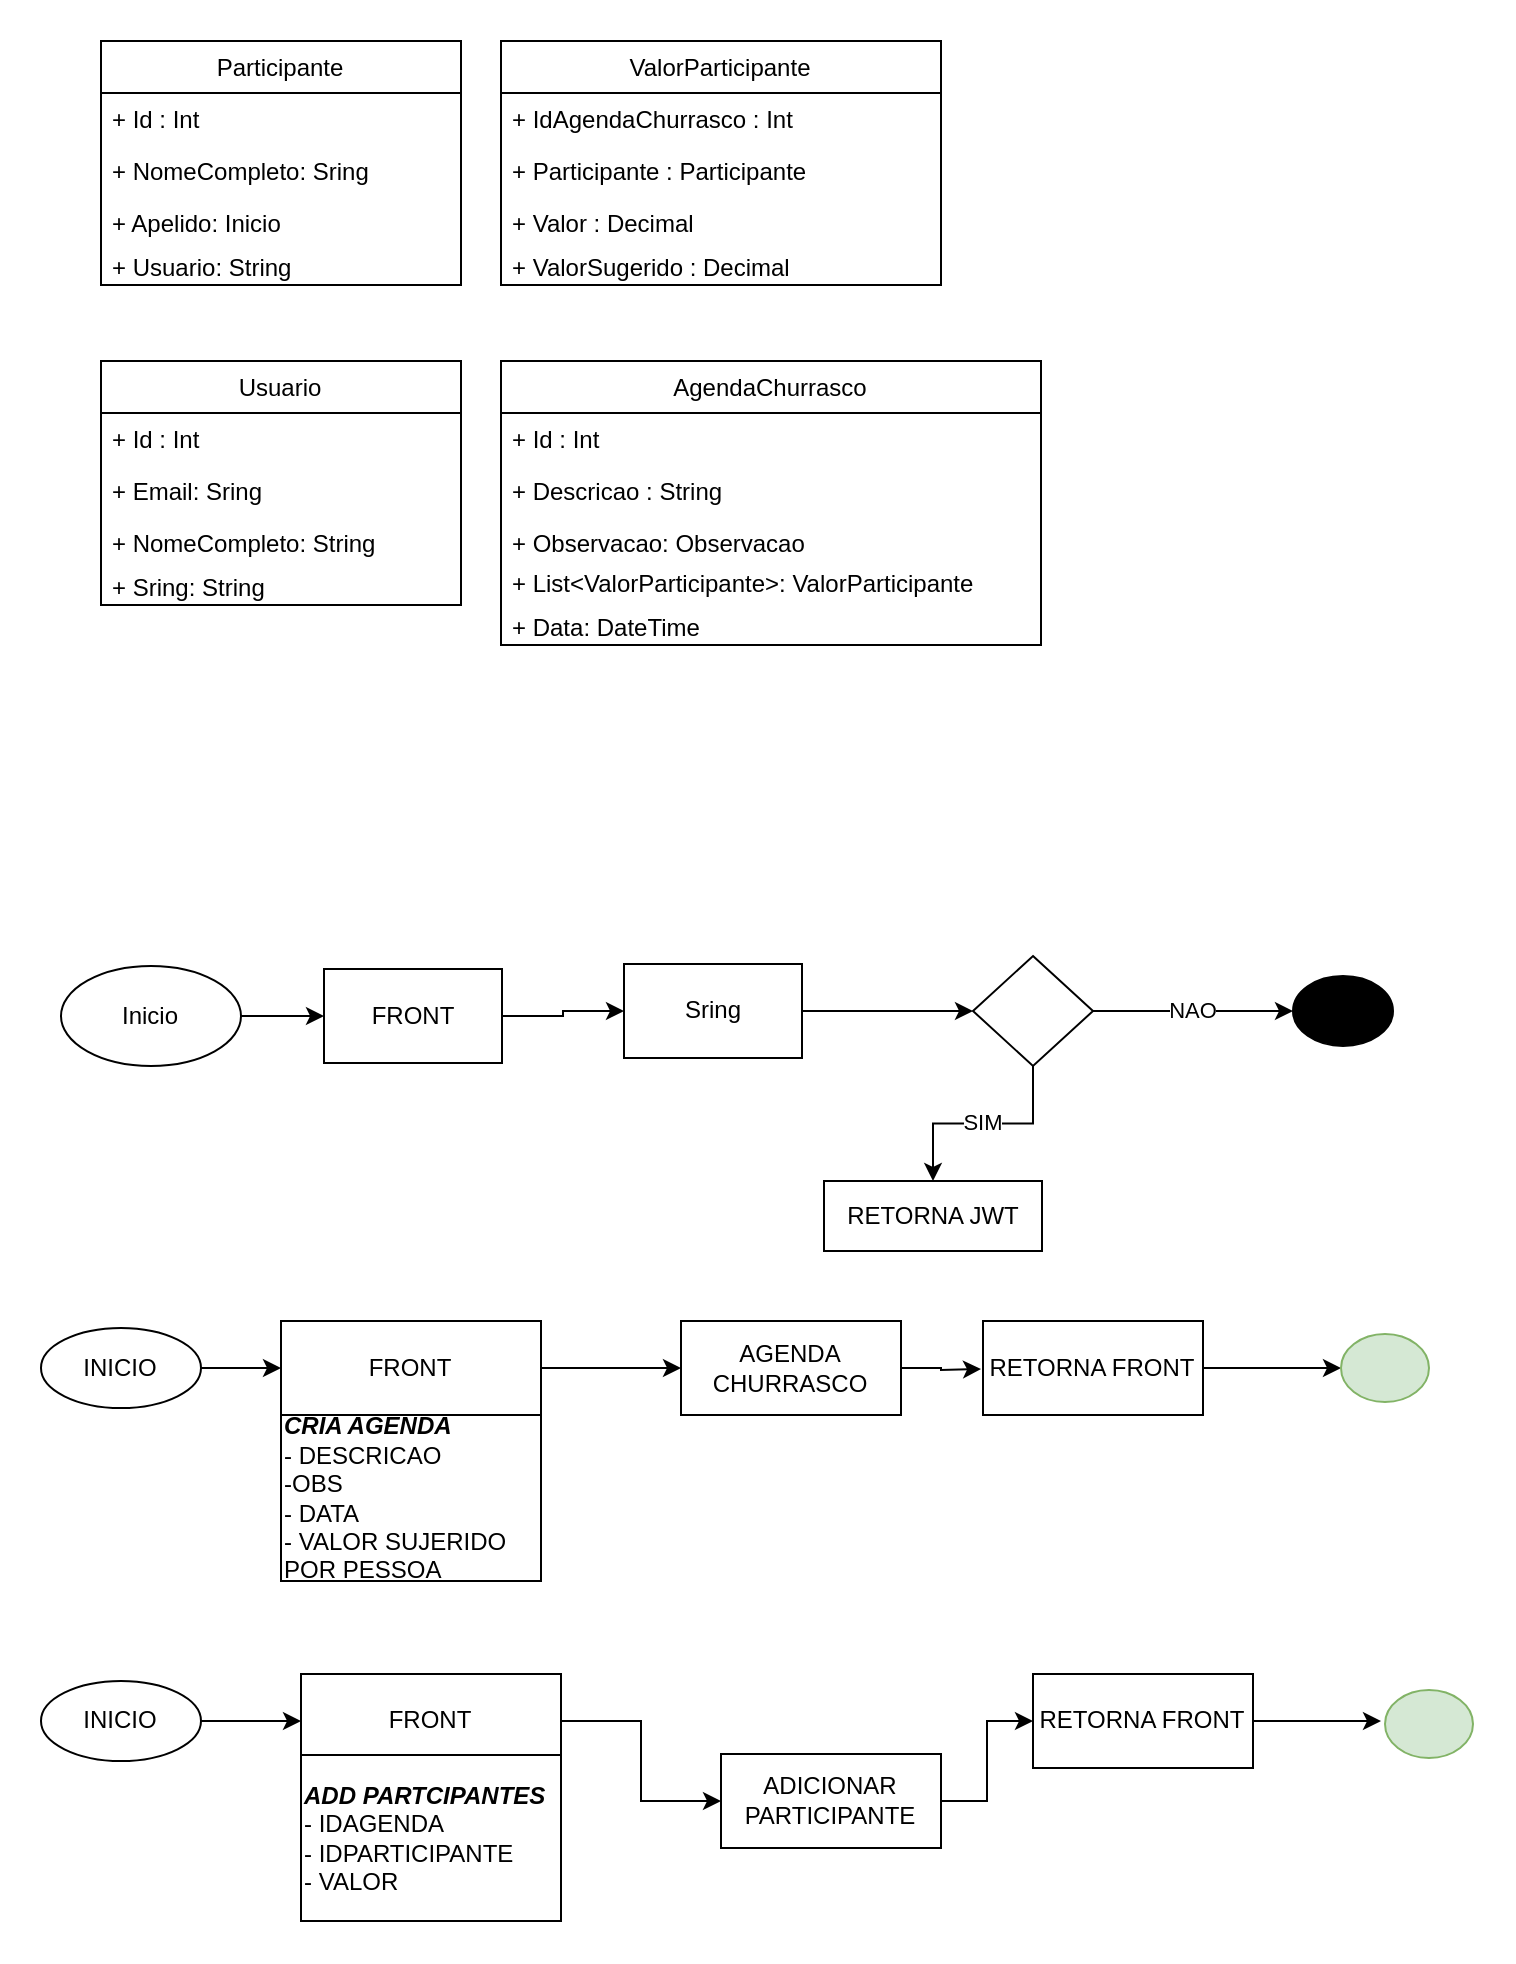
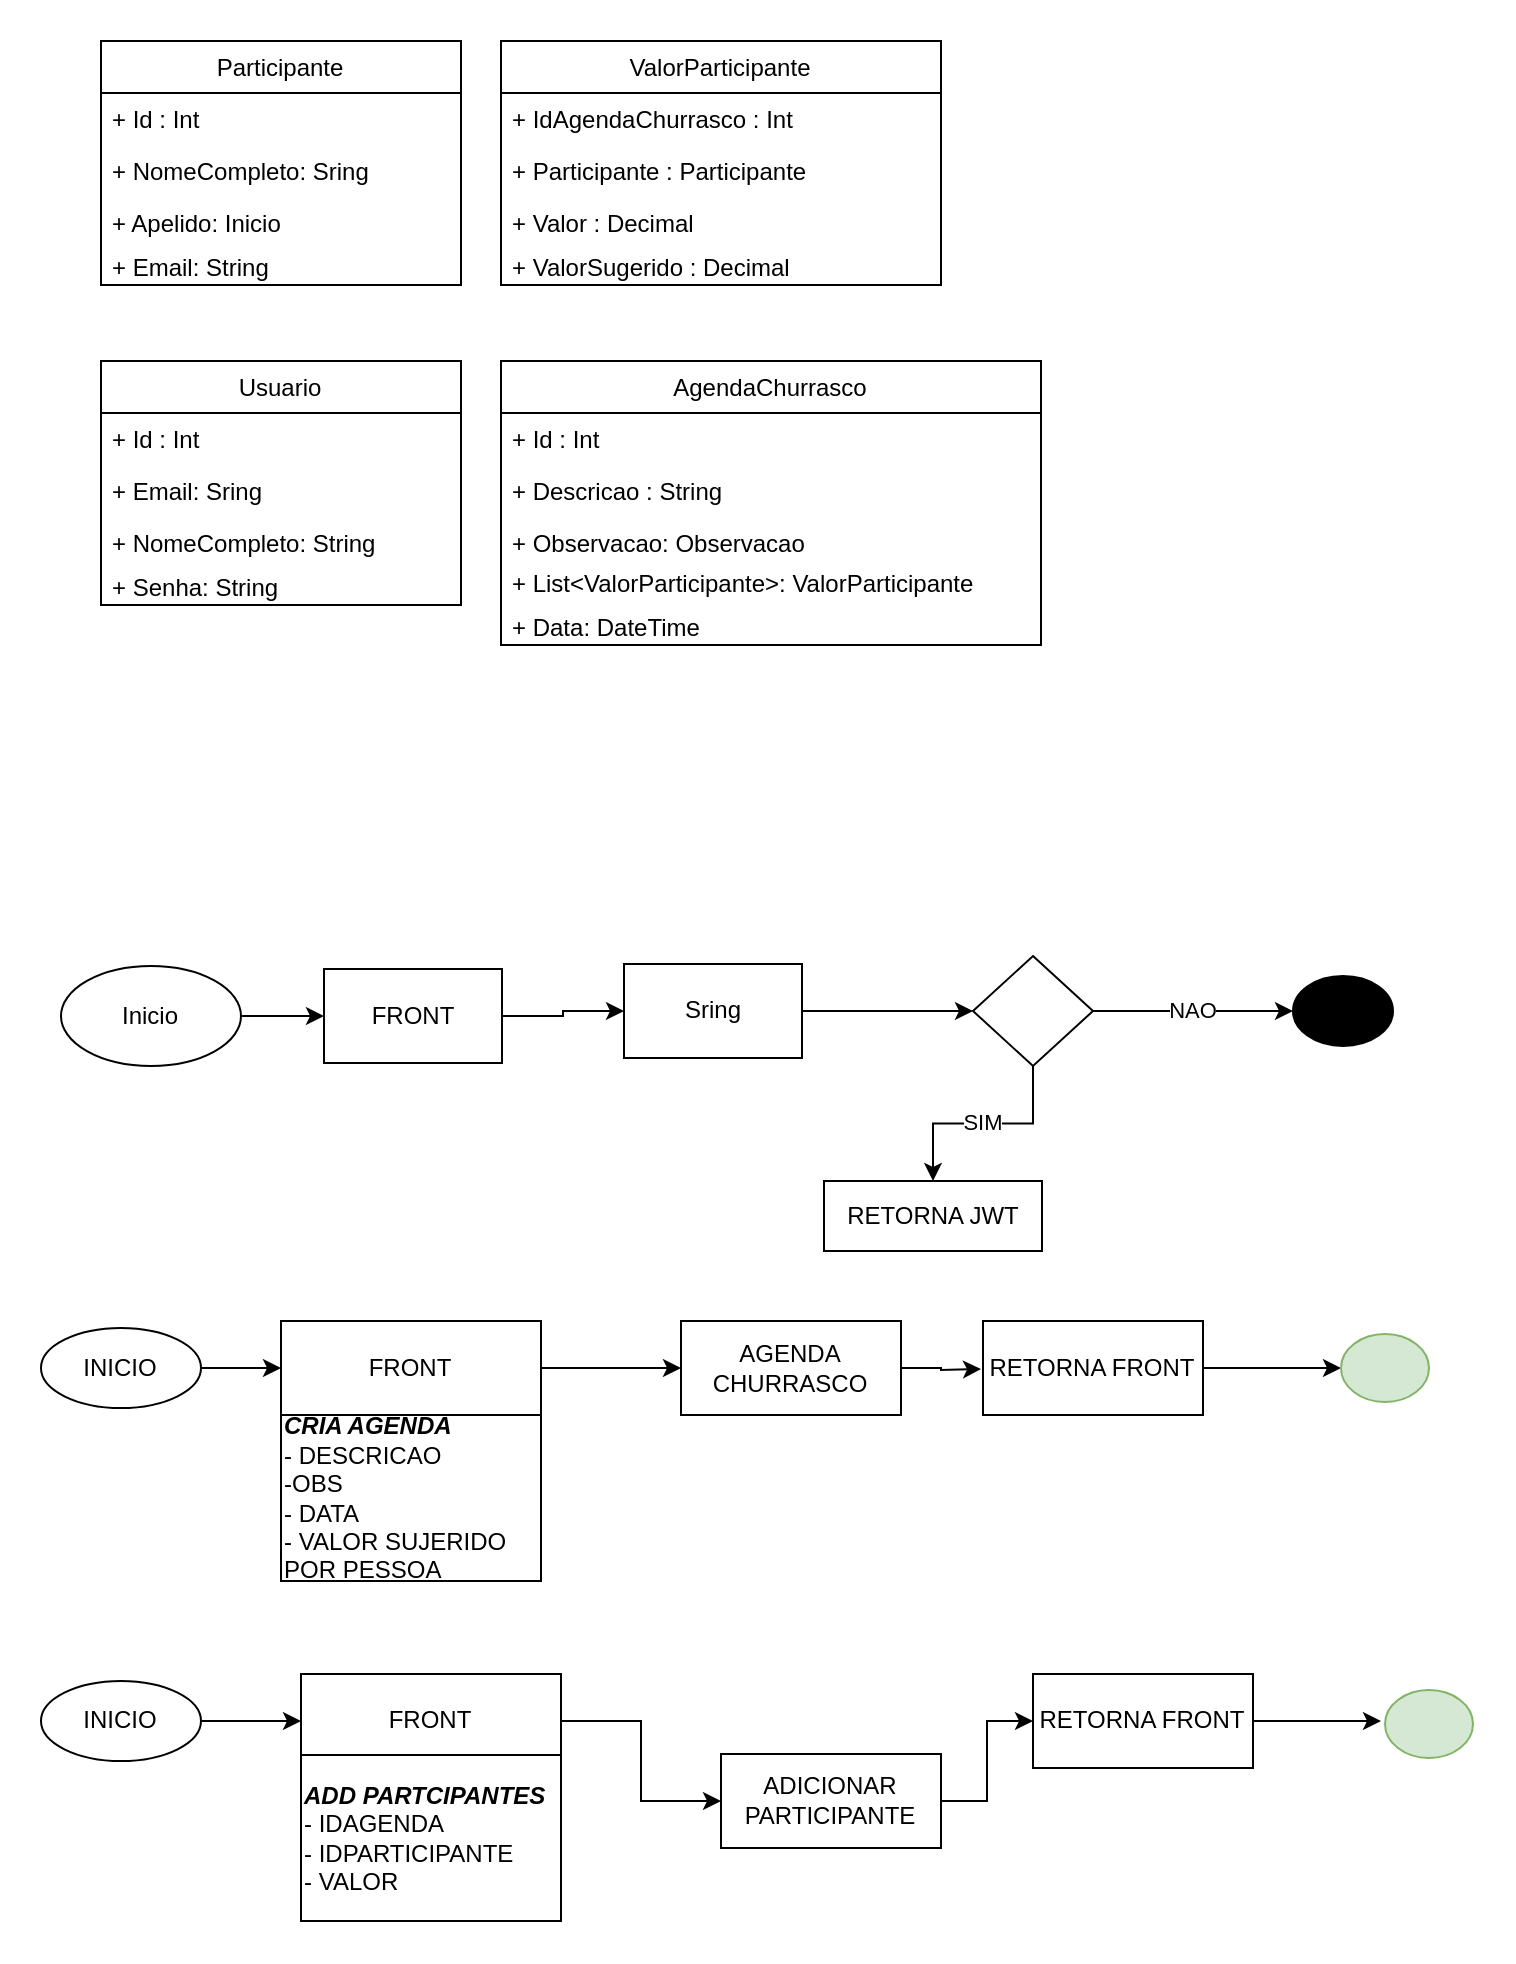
(211, 268) -> (194, 268)
(197, 588) -> (200, 588)
